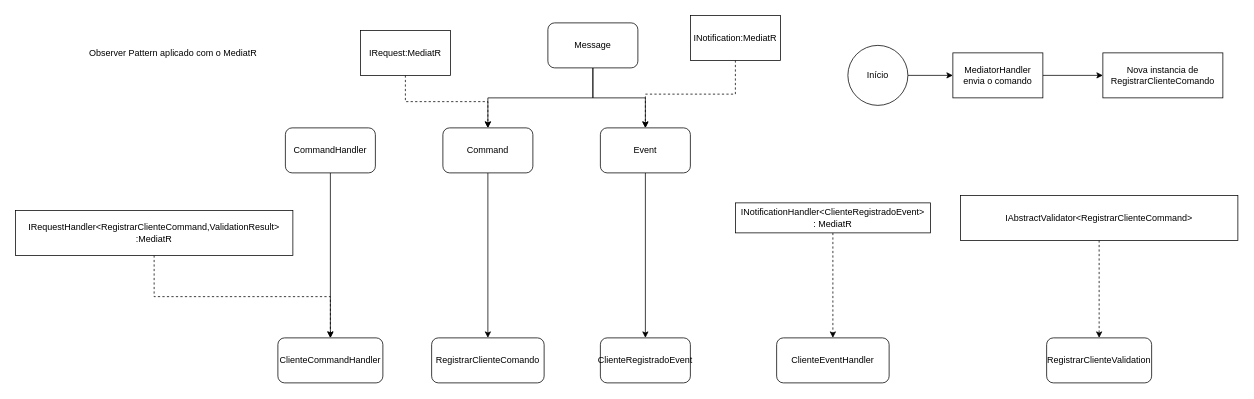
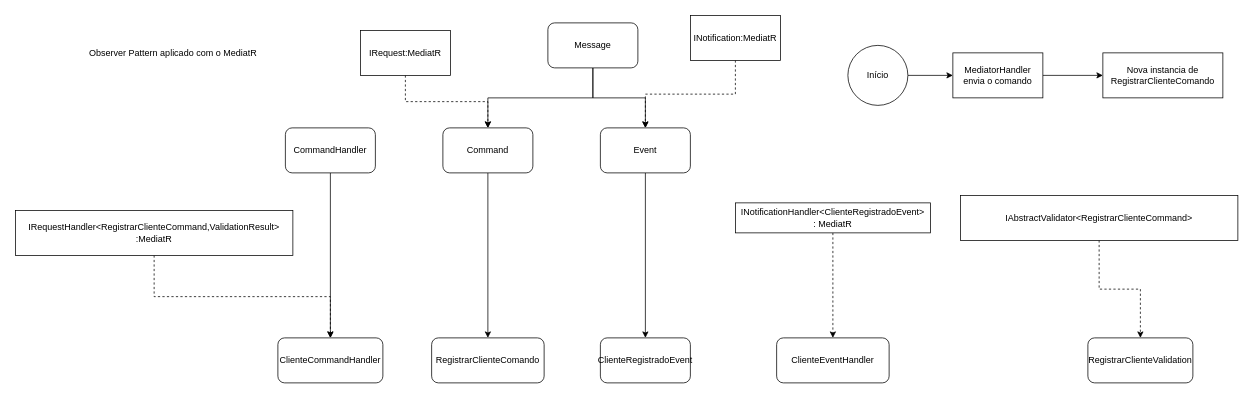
(1099, 360) -> (1140, 360)
